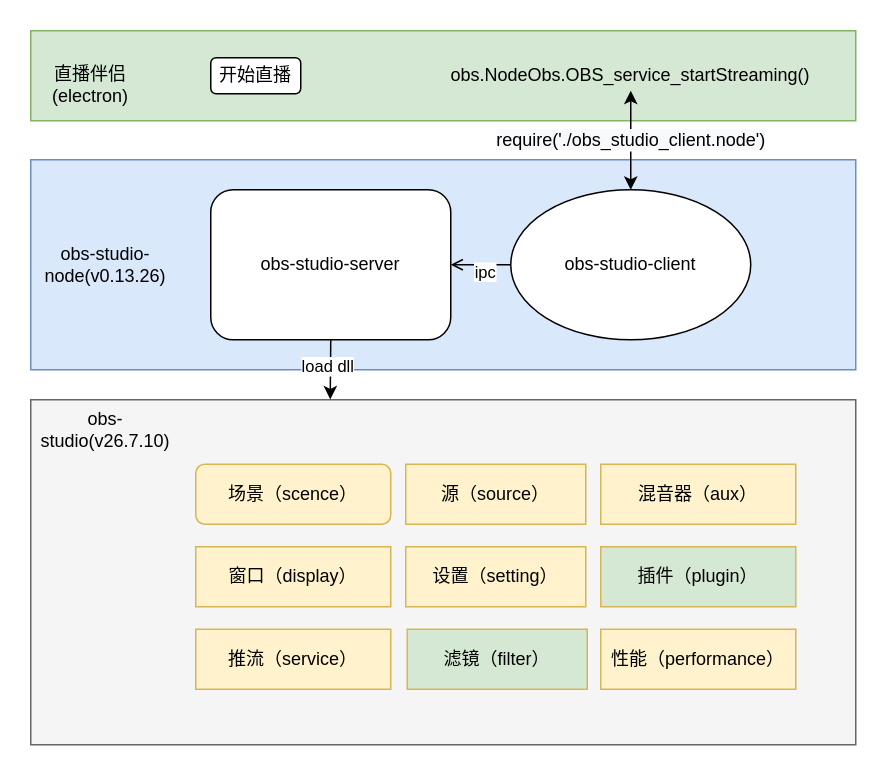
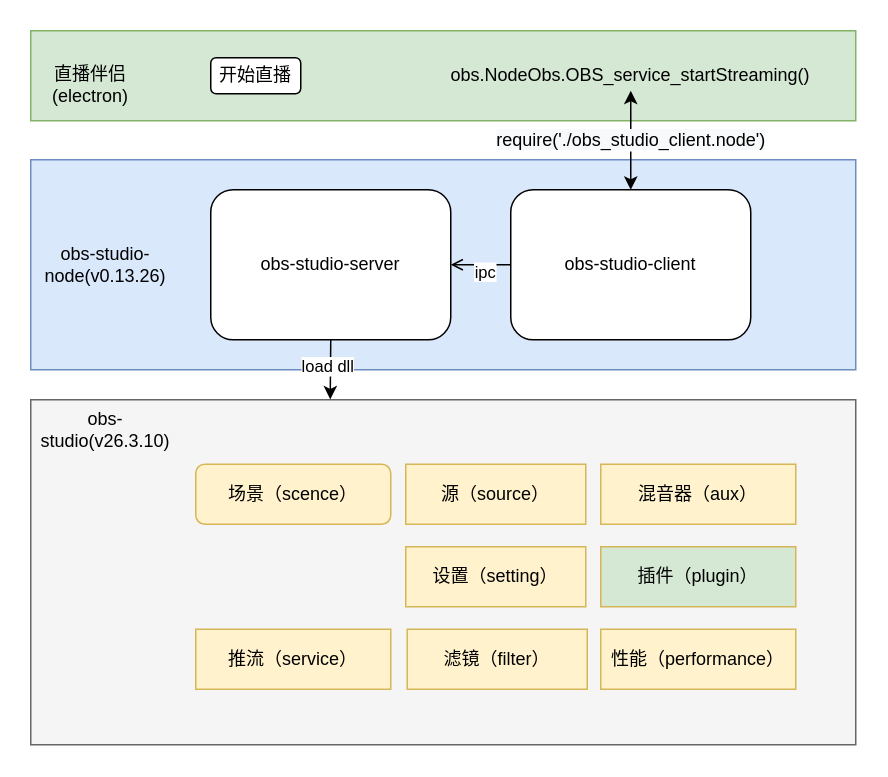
(631, 265) -> (631, 265)
(106, 430) -> (106, 430)
(293, 577) -> none
(497, 659) -> (497, 659)
